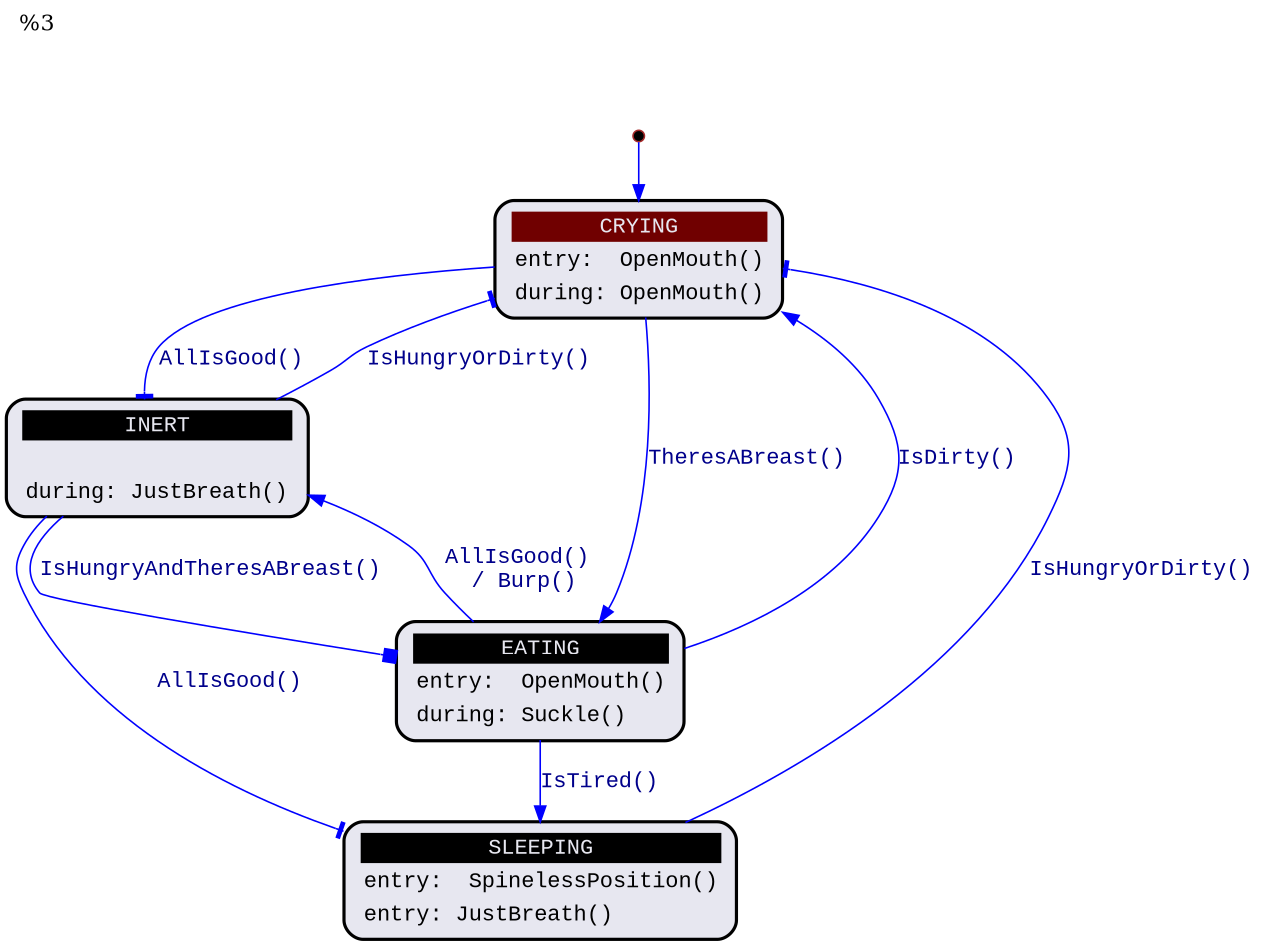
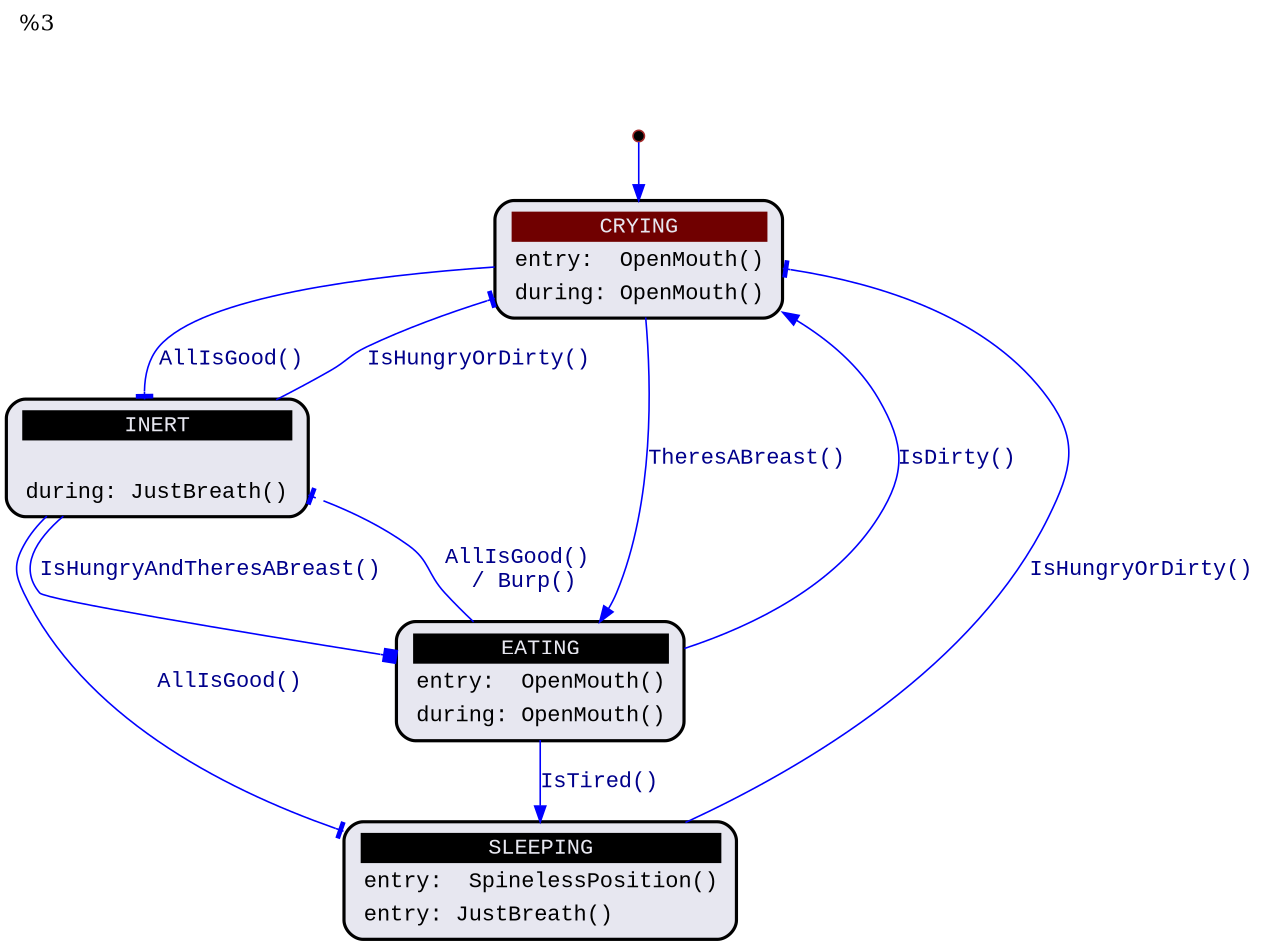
(410, 547) -> (410, 547)
(522, 715) -> (541, 715)
